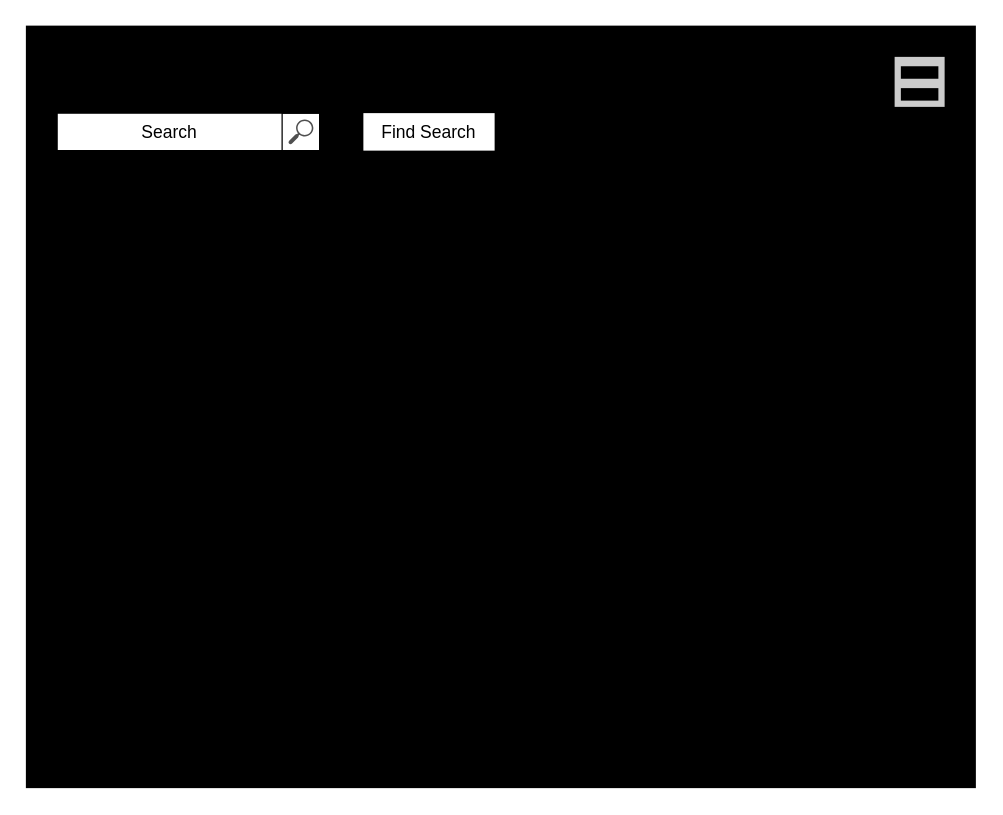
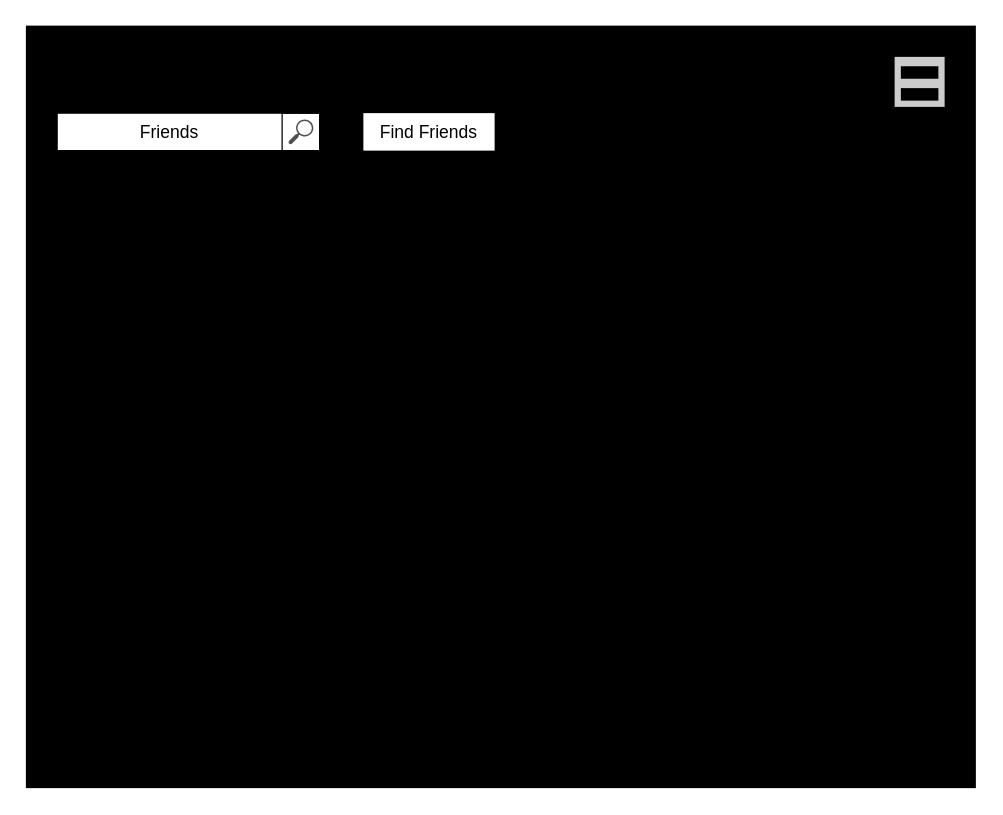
(169, 132) -> (169, 132)
(429, 132) -> (429, 132)
